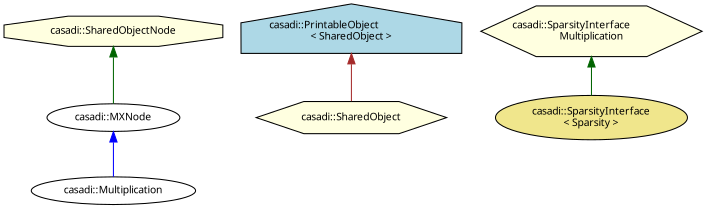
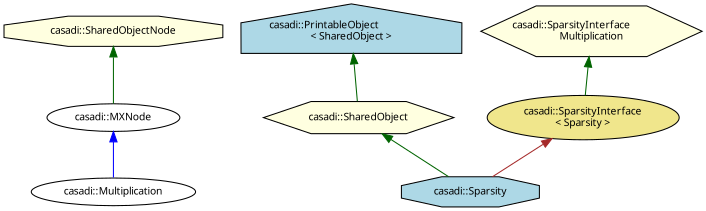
(351, 83) -> (356, 83)
none -> (470, 192)
